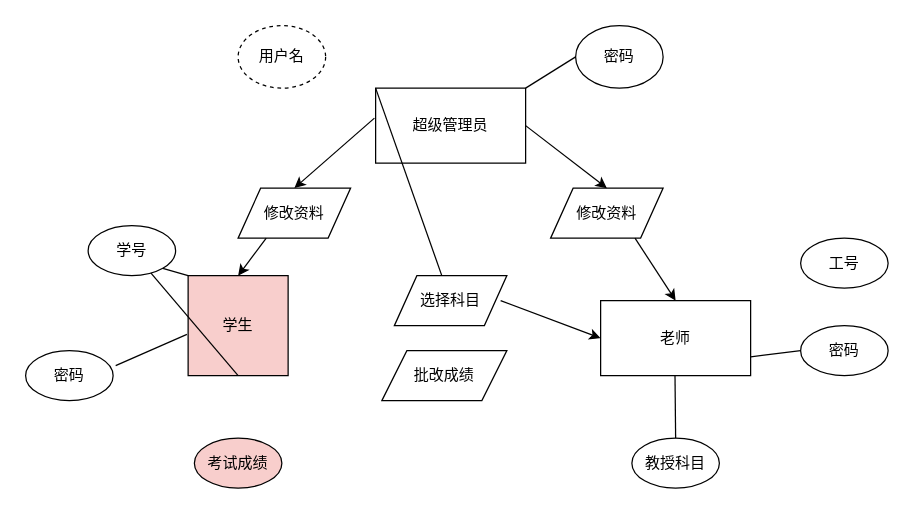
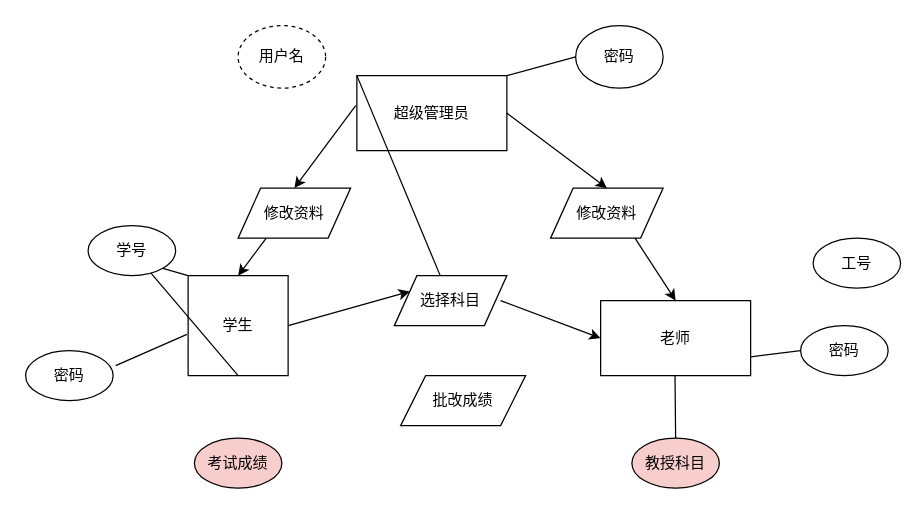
(451, 126) -> (432, 113)
(844, 263) -> (857, 263)
none -> (345, 310)
(238, 326) -> (238, 326)
(444, 376) -> (463, 401)
(676, 463) -> (676, 463)
